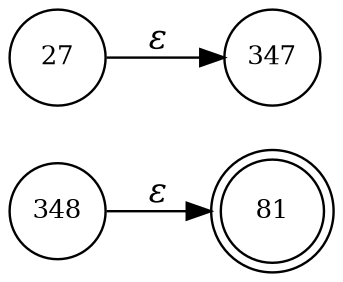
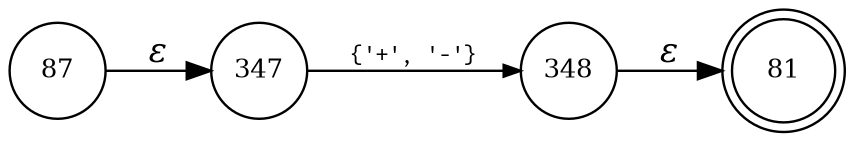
(58, 58) -> (58, 71)
none -> (405, 71)
